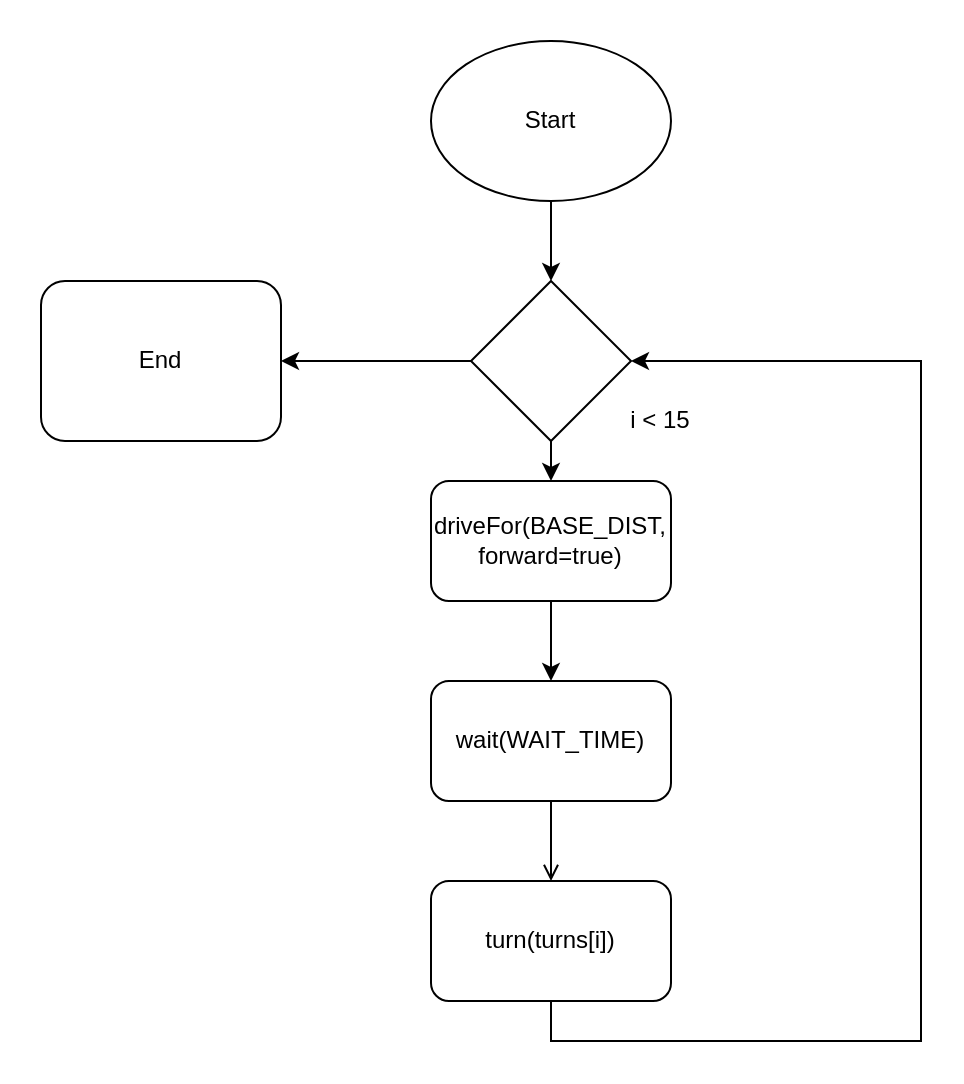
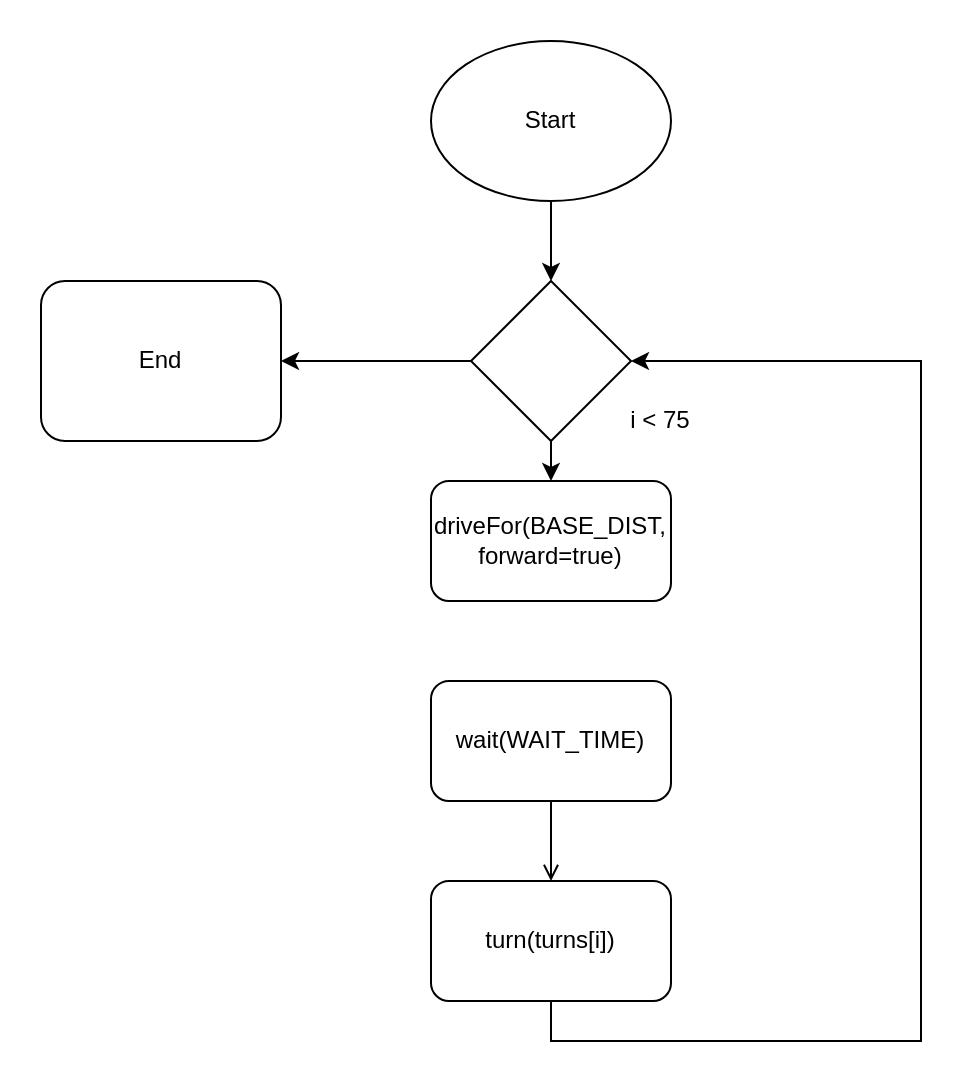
(661, 421) -> (661, 421)
(551, 634) -> none
